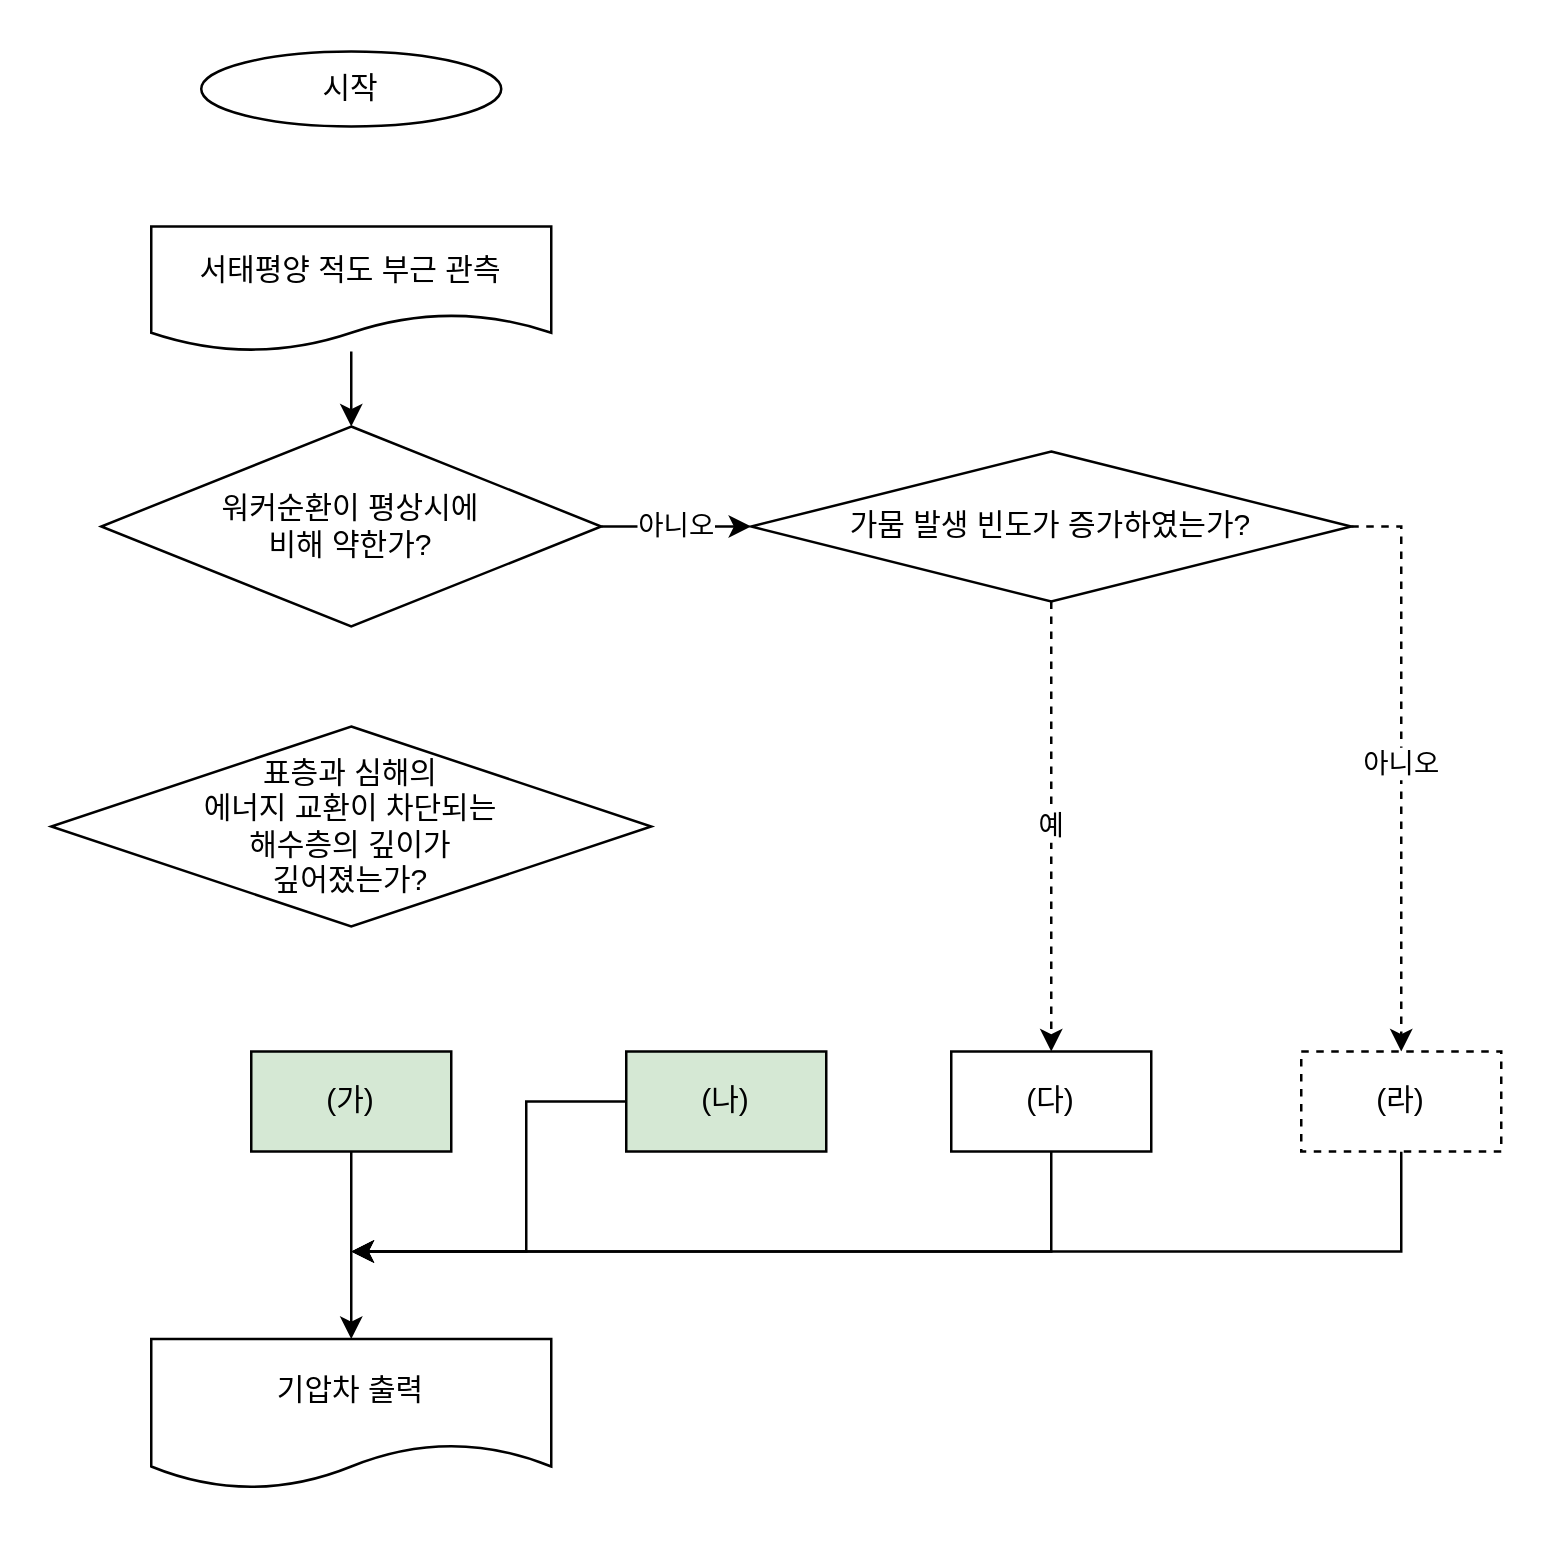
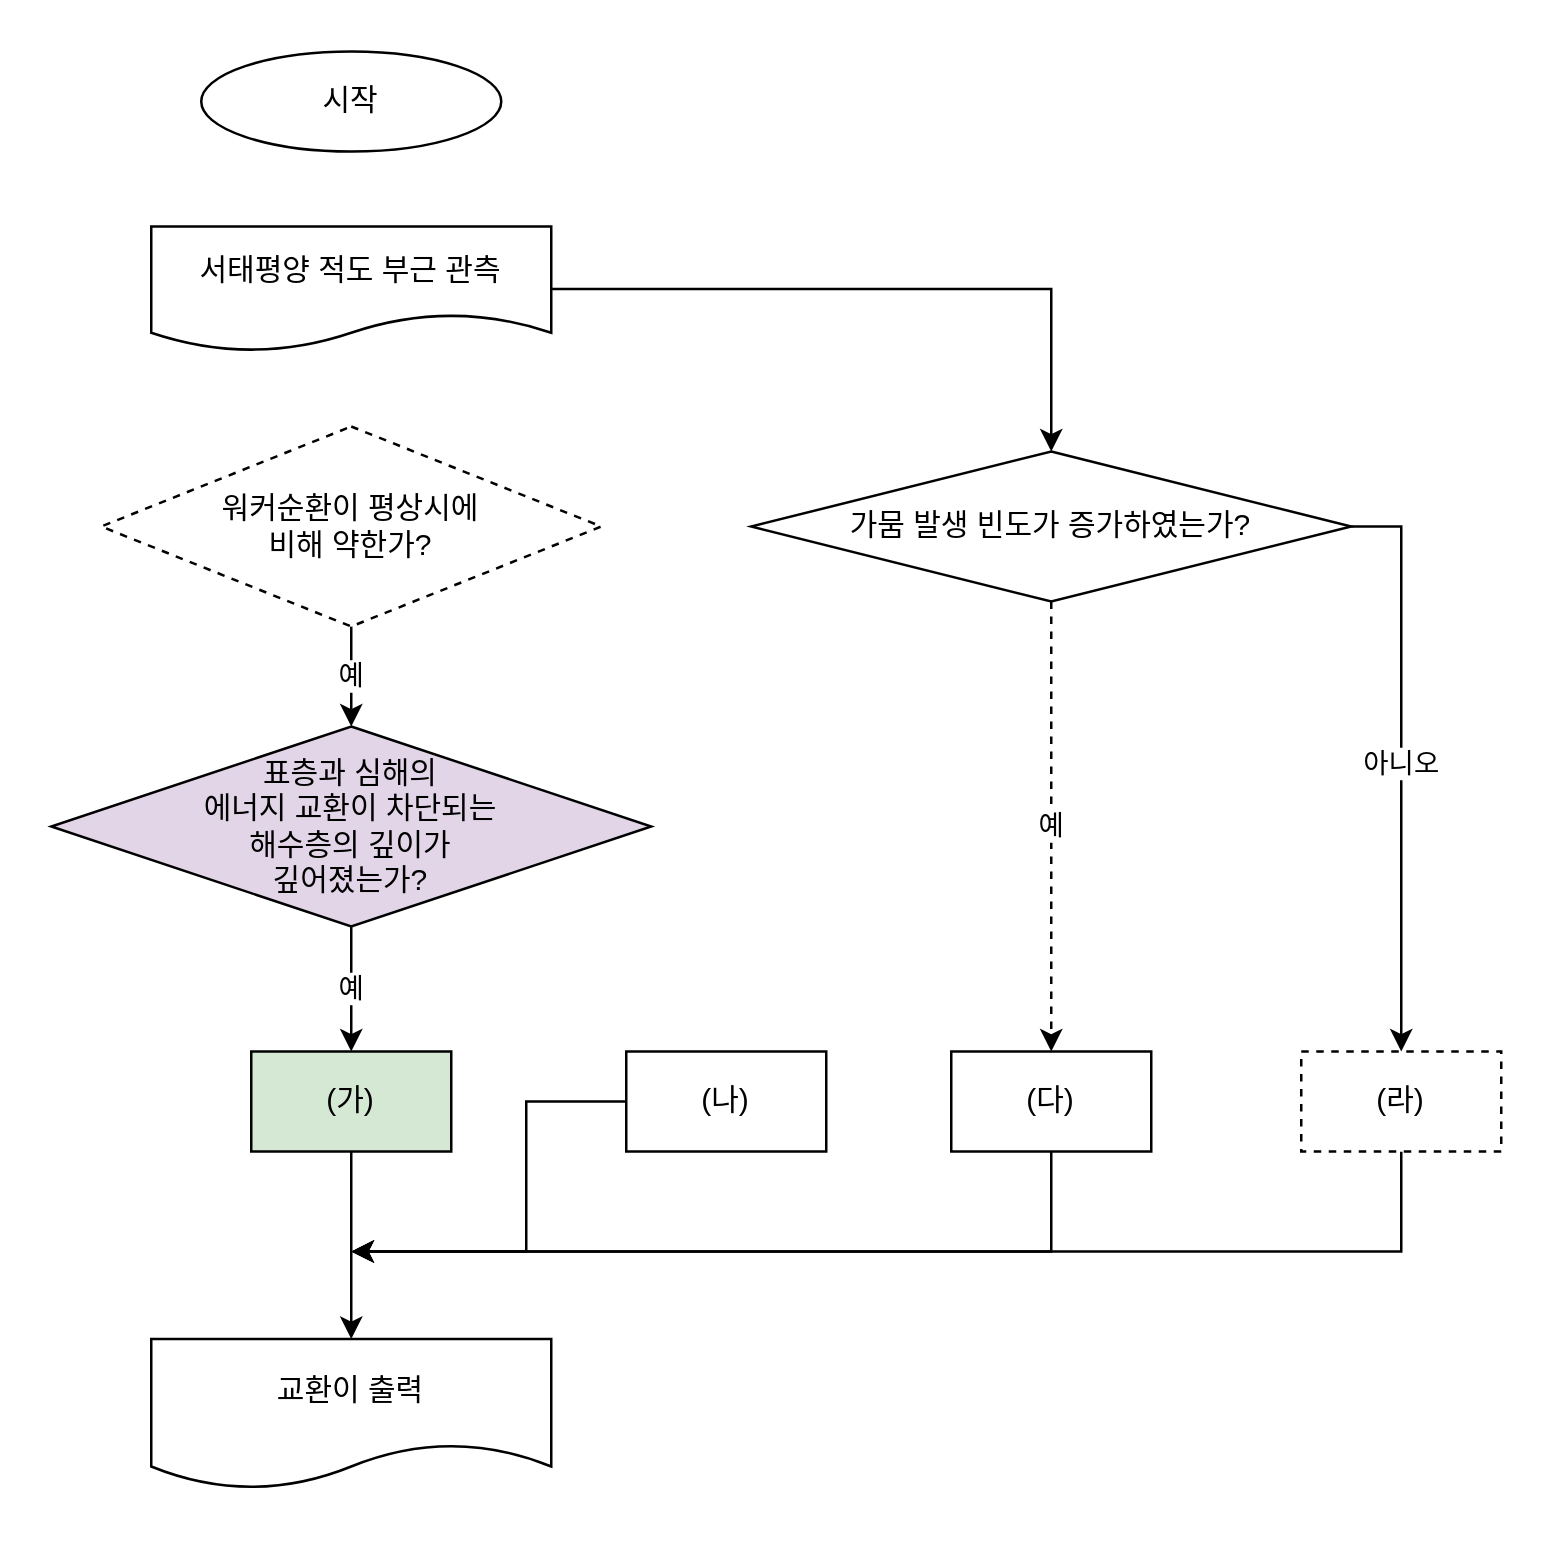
(351, 89) -> (351, 101)
(351, 397) -> (874, 289)
(351, 526) -> (351, 526)
(668, 526) -> none
(1401, 612) -> (1401, 612)
none -> (351, 653)
(351, 826) -> (351, 826)
none -> (351, 959)
(726, 1101) -> (726, 1101)
(351, 1391) -> (351, 1391)
